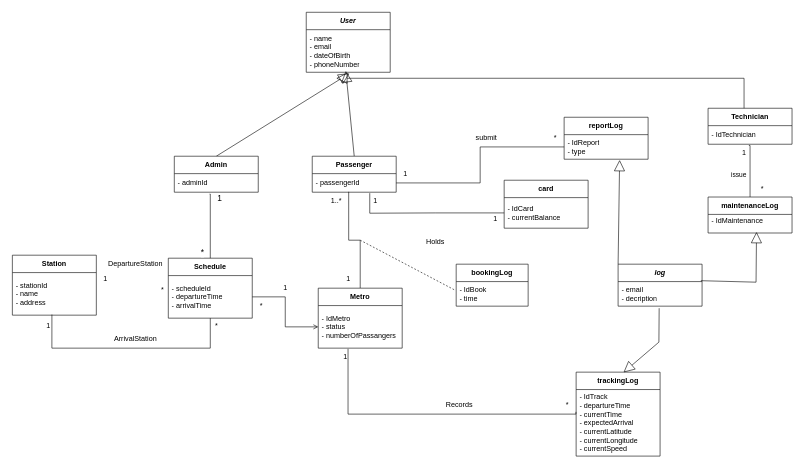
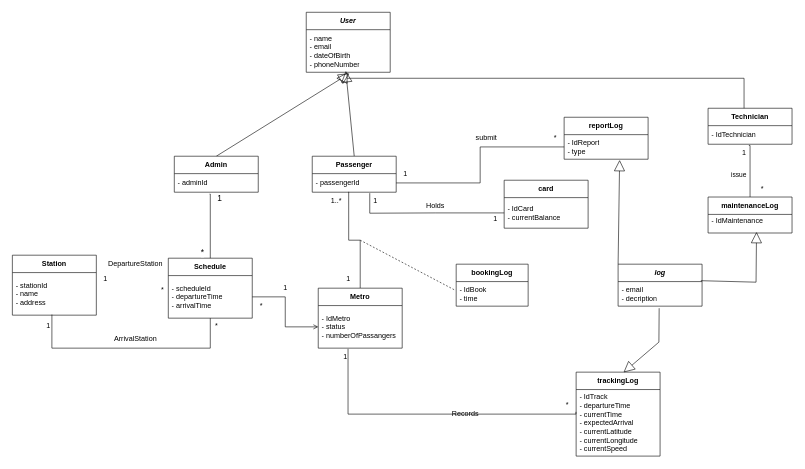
(435, 242) -> (435, 206)
(459, 405) -> (465, 414)
